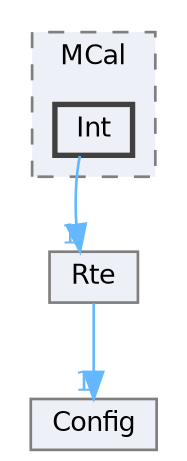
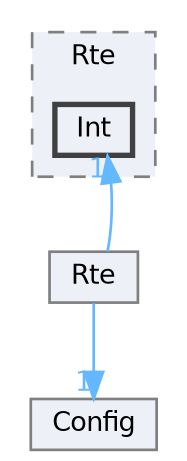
(94, 58) -> (94, 58)
(76, 194) -> (111, 217)
